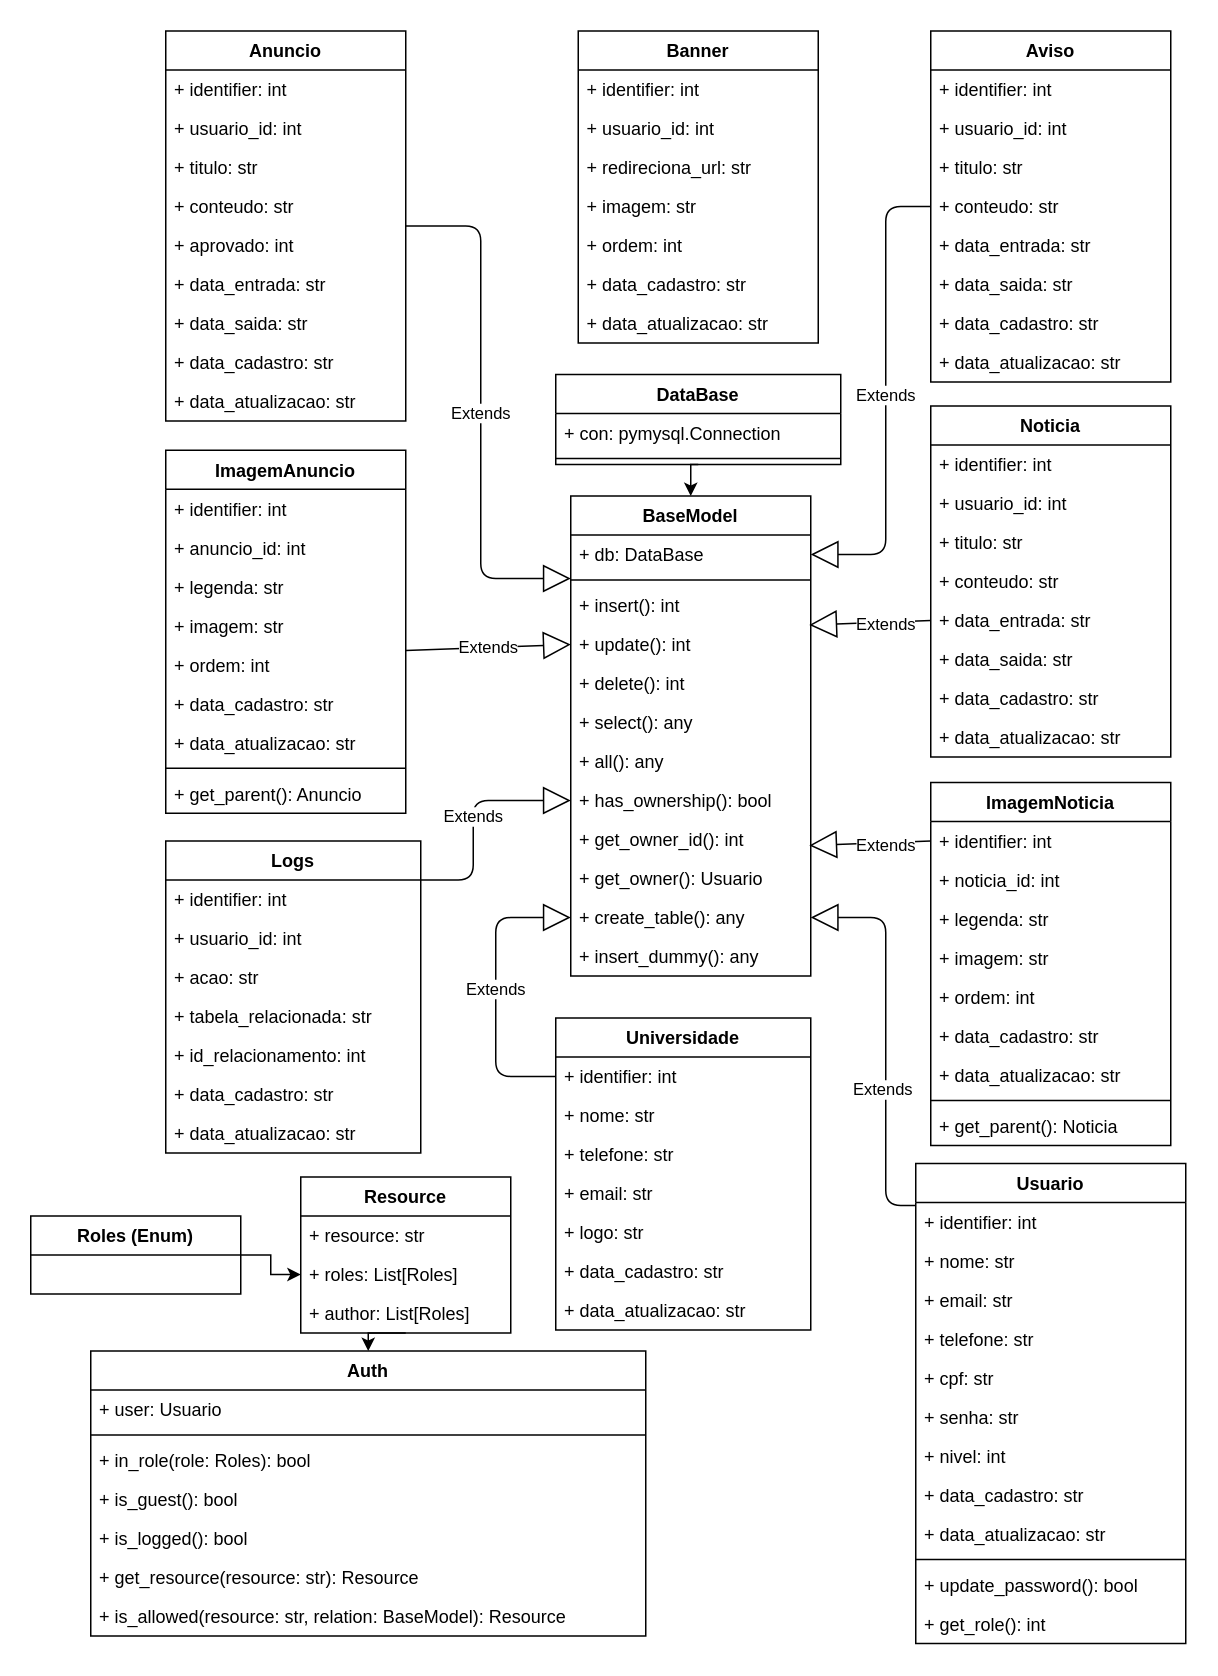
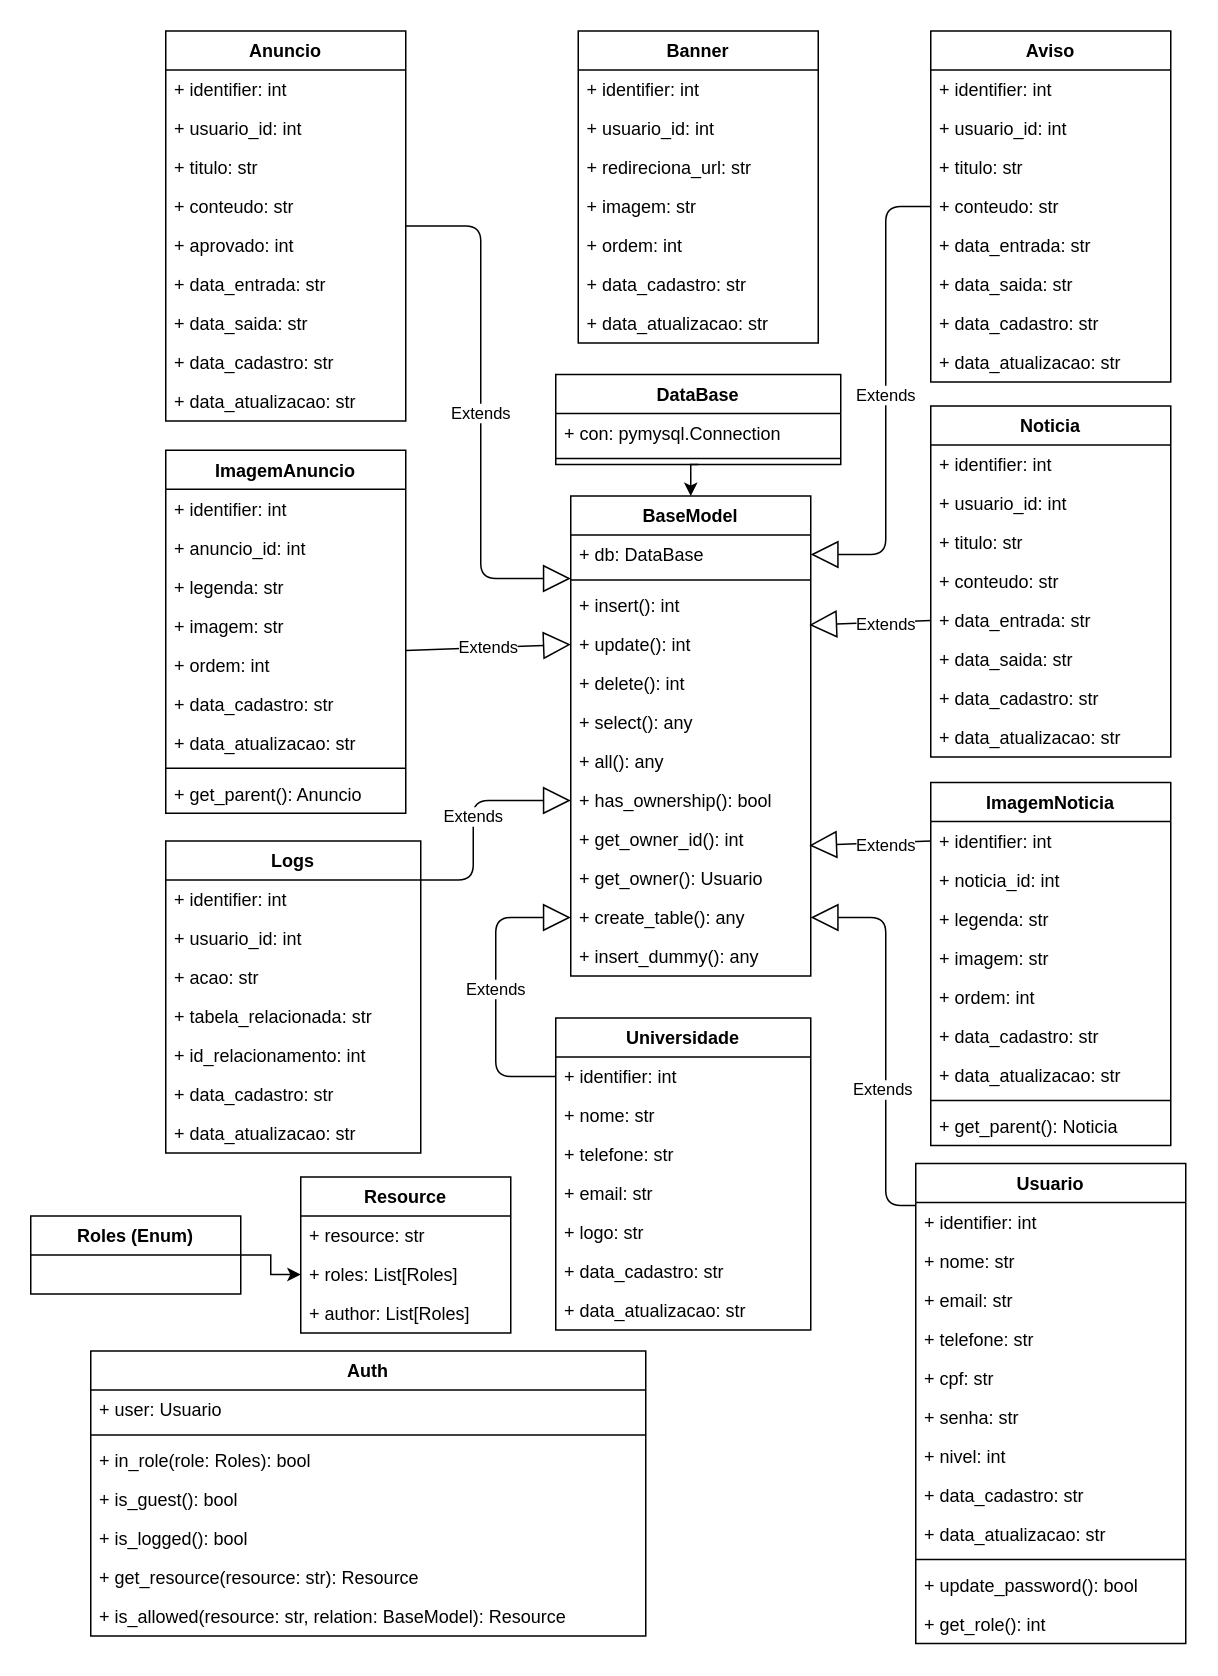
(368, 1336) -> none
